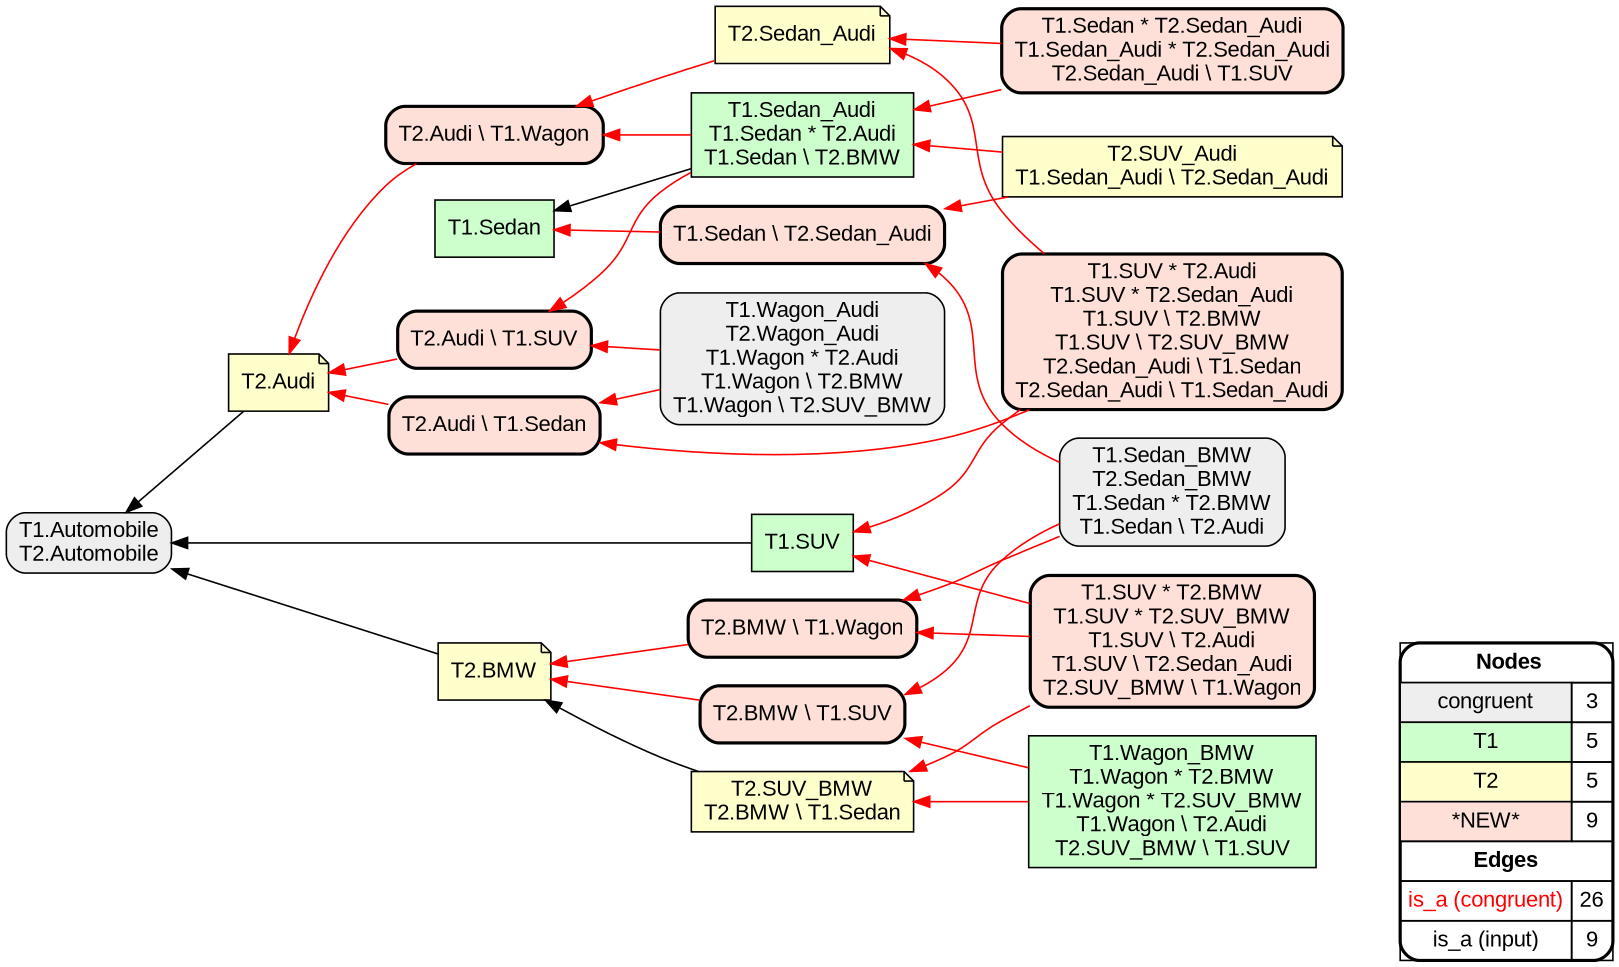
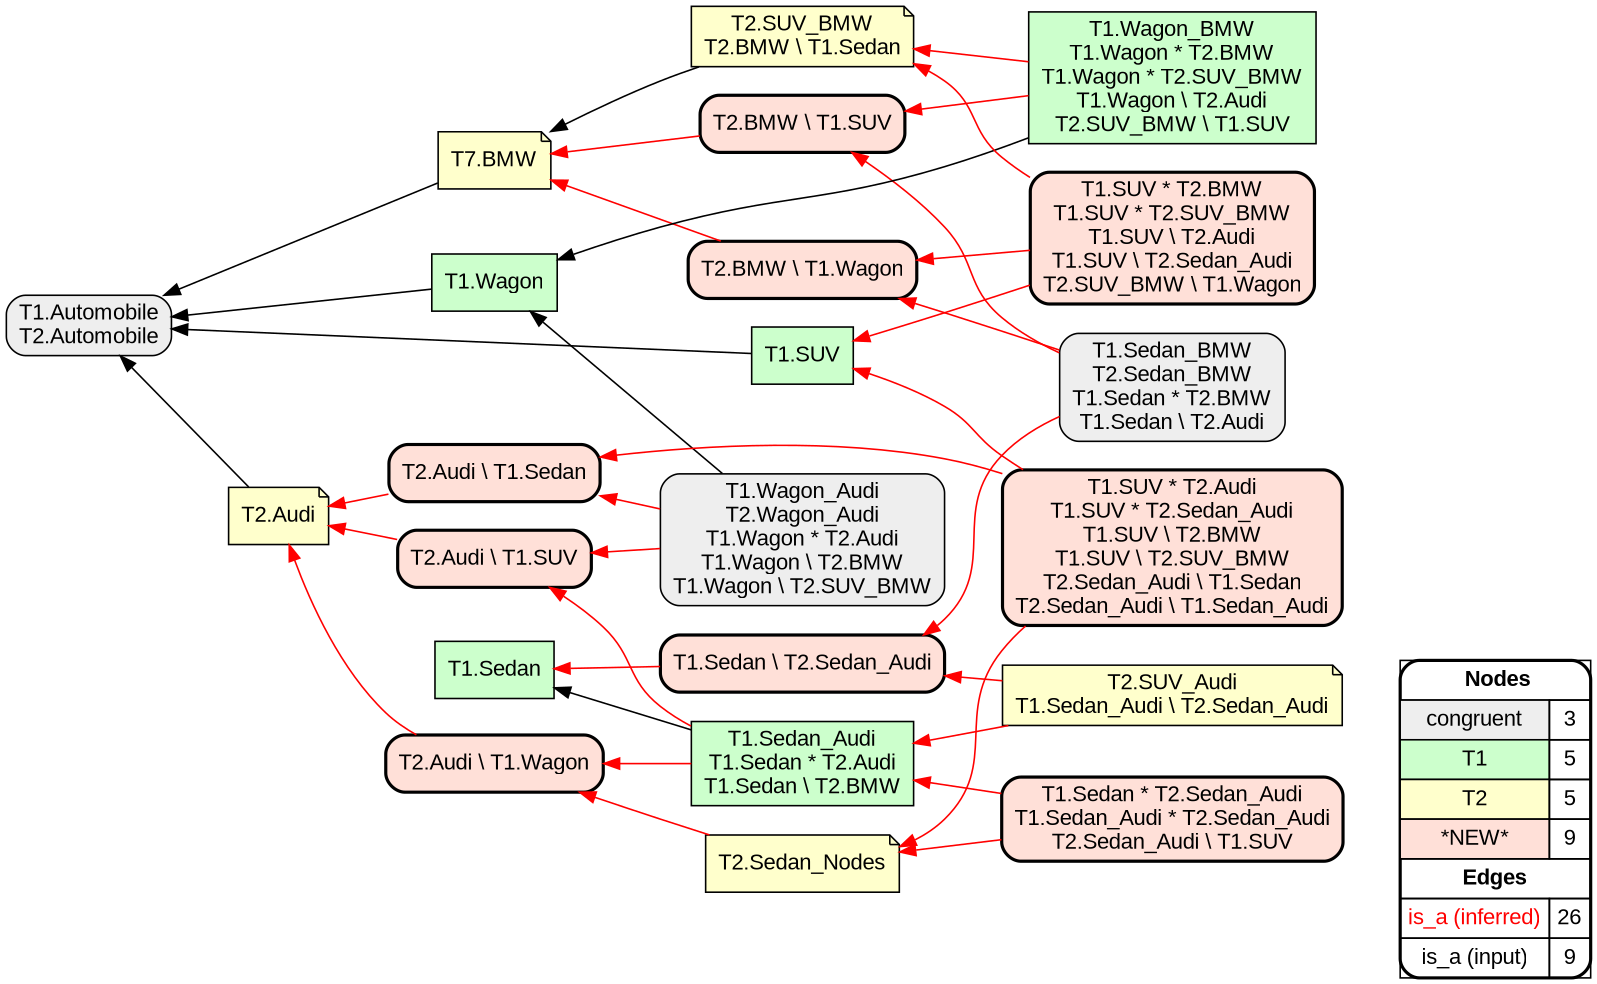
(802, 35) -> (802, 864)
none -> (495, 283)
(495, 672) -> (495, 160)
(1486, 900) -> (1475, 918)
